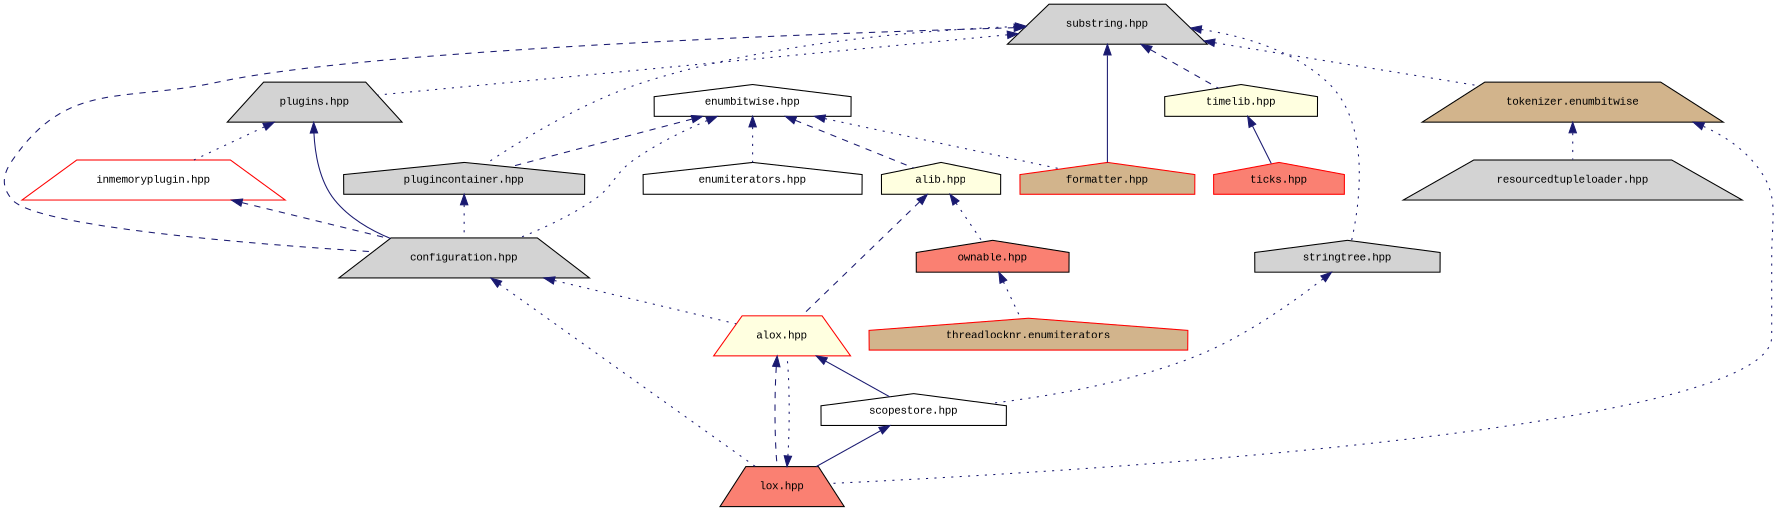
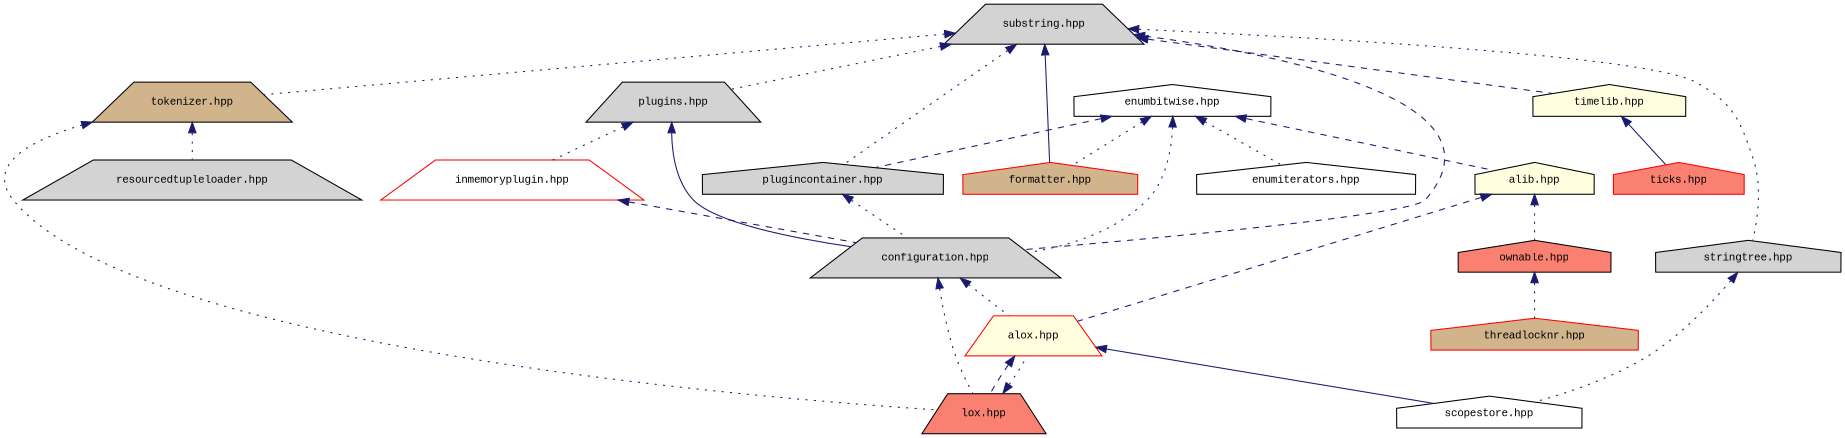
(1573, 102) -> (192, 102)
(1028, 336) -> (1535, 336)
(848, 449) -> none
